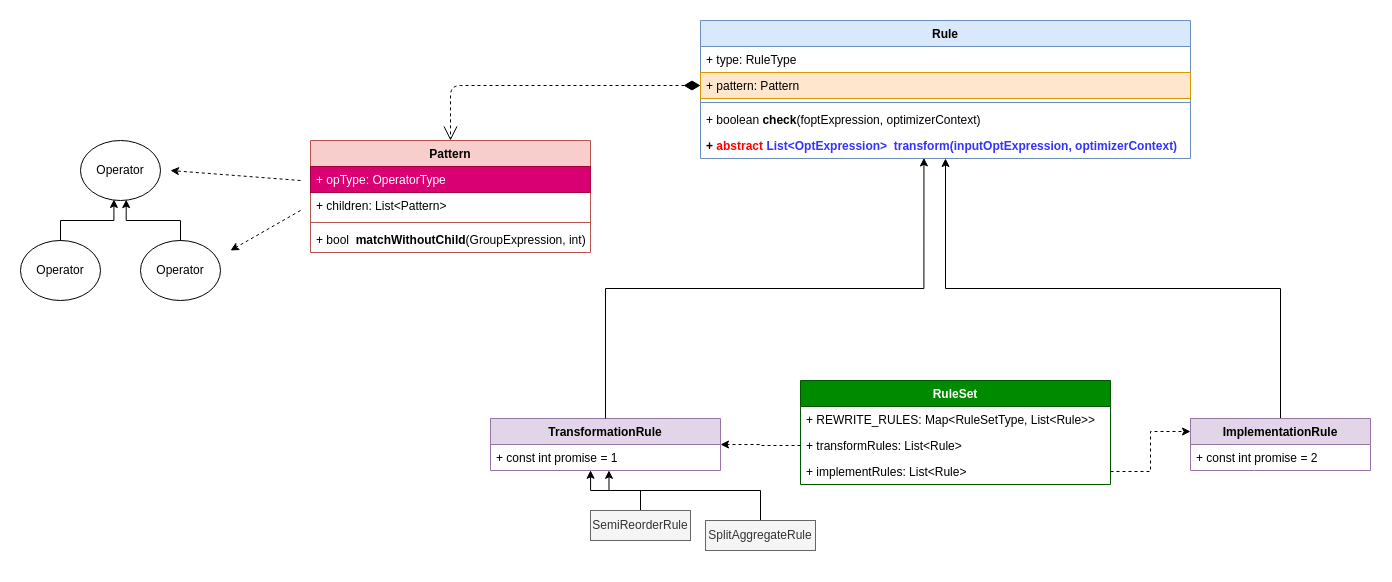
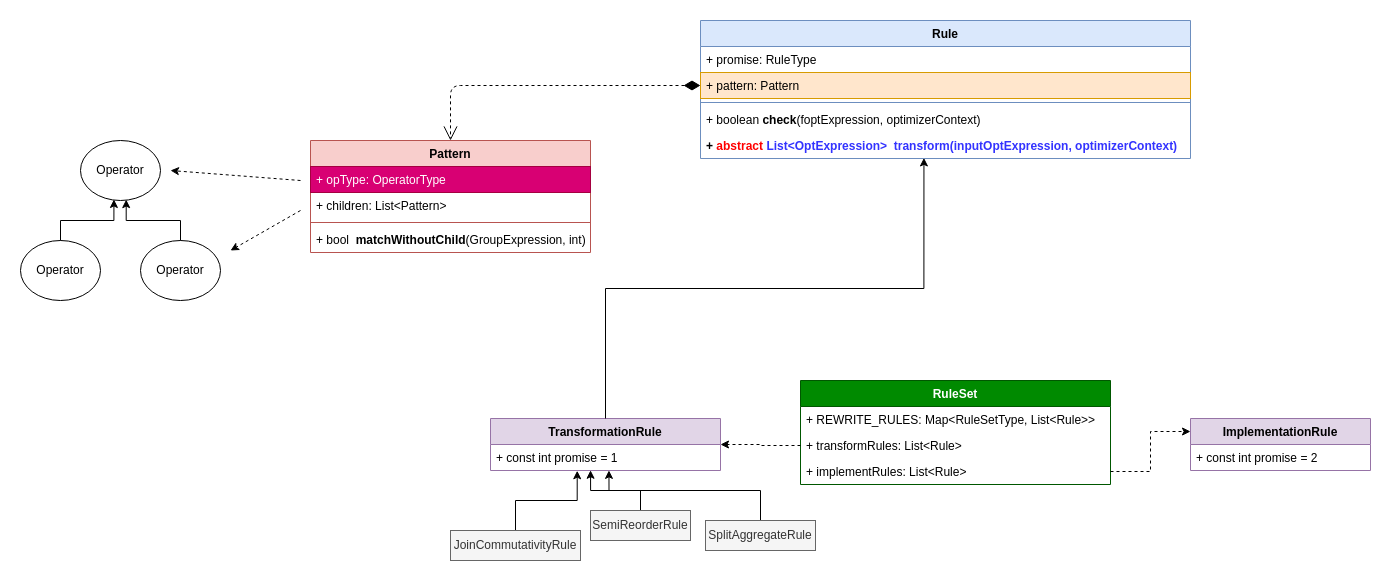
(757, 61) -> (766, 61)
(1117, 289) -> none
none -> (543, 501)
none -> (516, 546)
